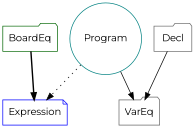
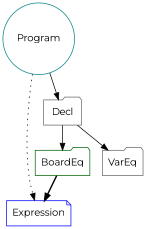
(126, 82) -> (53, 83)
none -> (63, 134)
